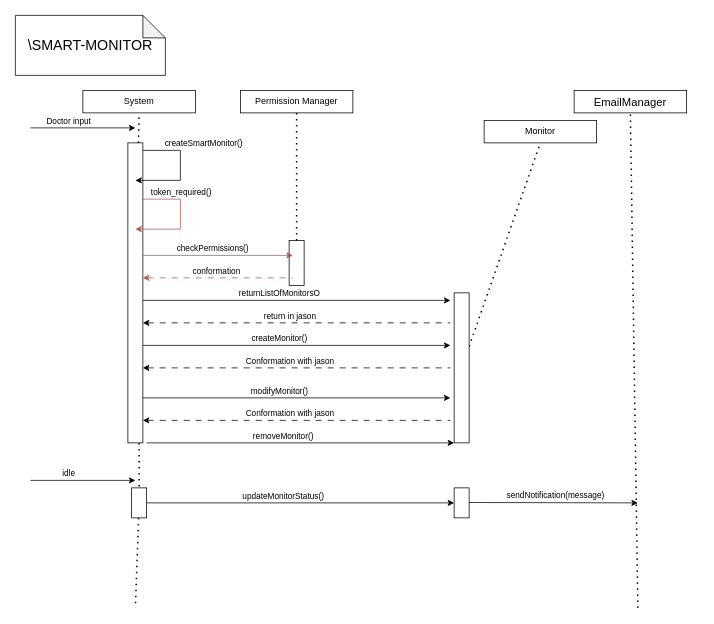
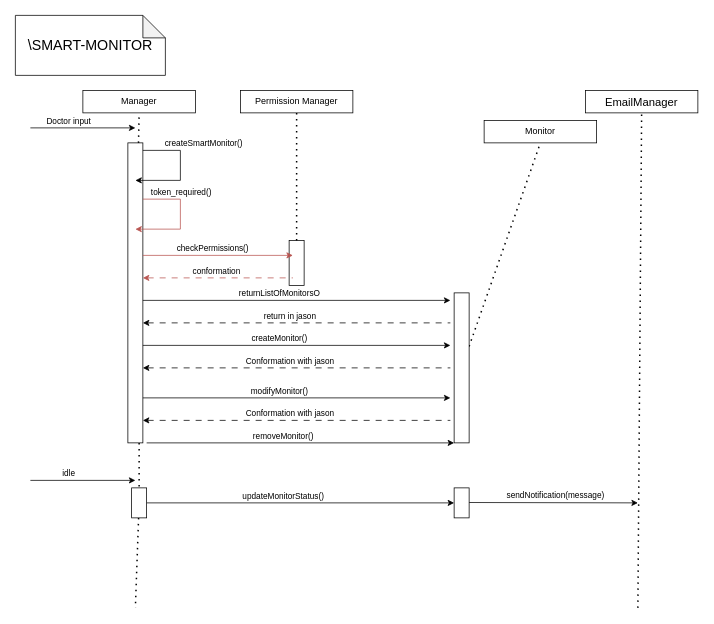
(139, 102) -> (139, 102)
(630, 102) -> (642, 102)
